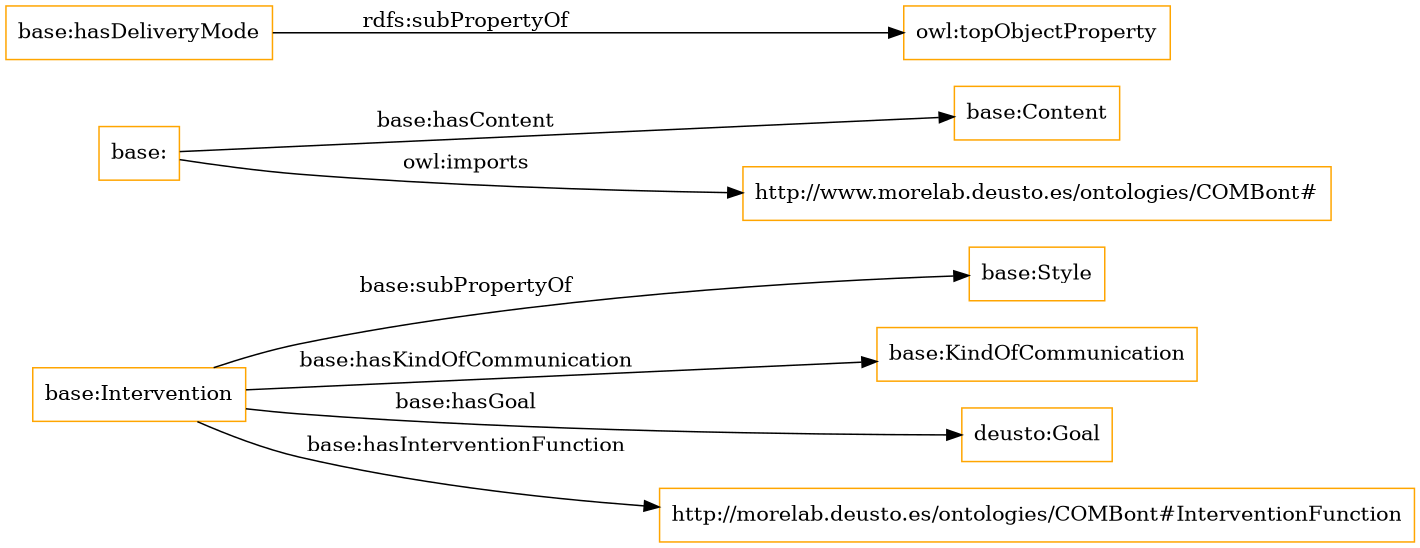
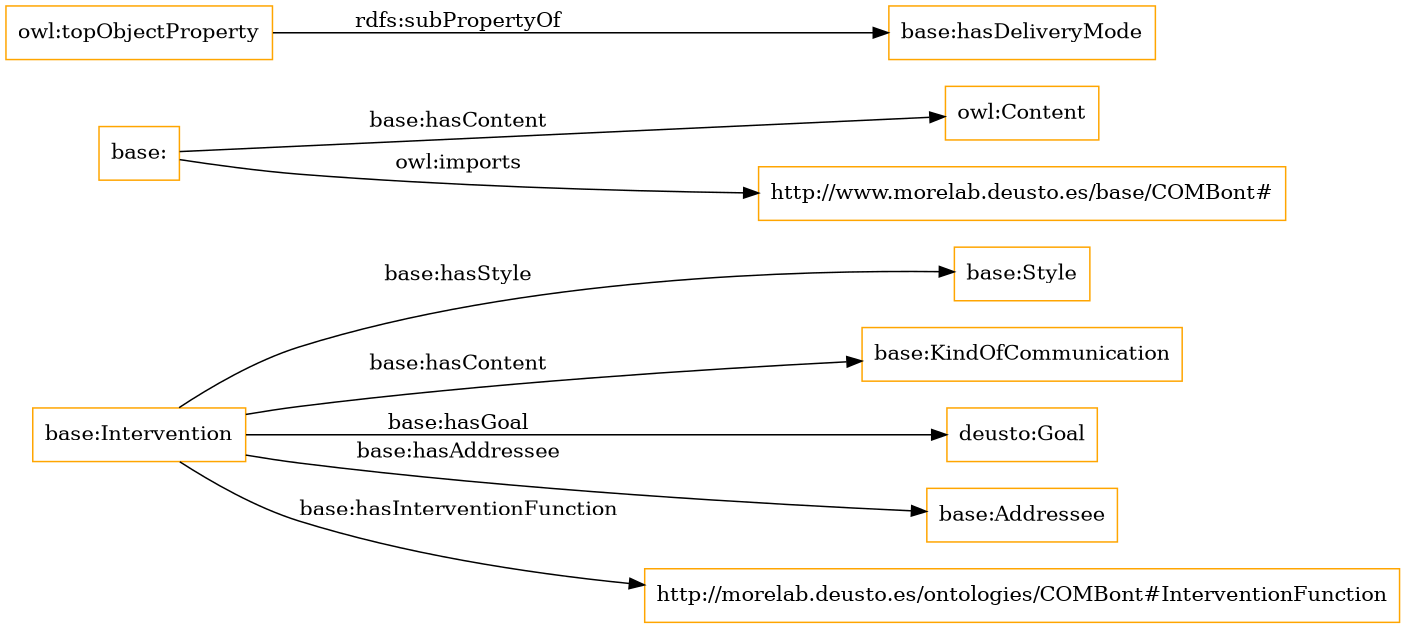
(581, 33) -> (573, 33)
(1037, 113) -> (1022, 113)
(1037, 194) -> (1022, 194)
(466, 287) -> (459, 275)
(466, 361) -> (459, 364)
none -> (1022, 515)
